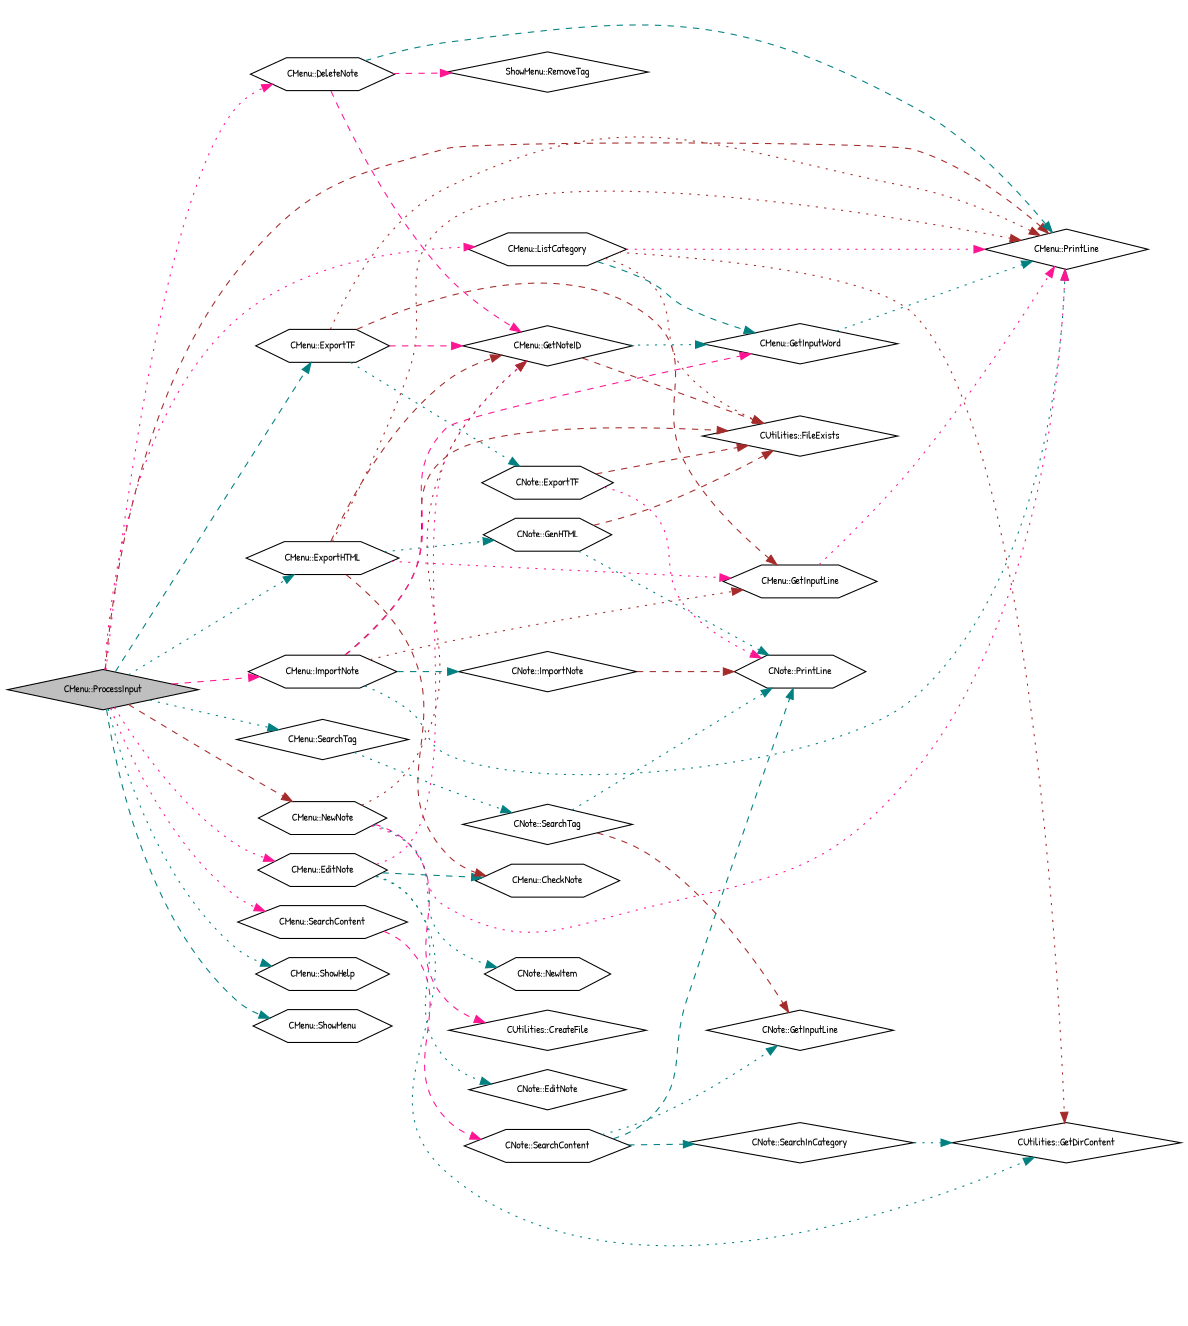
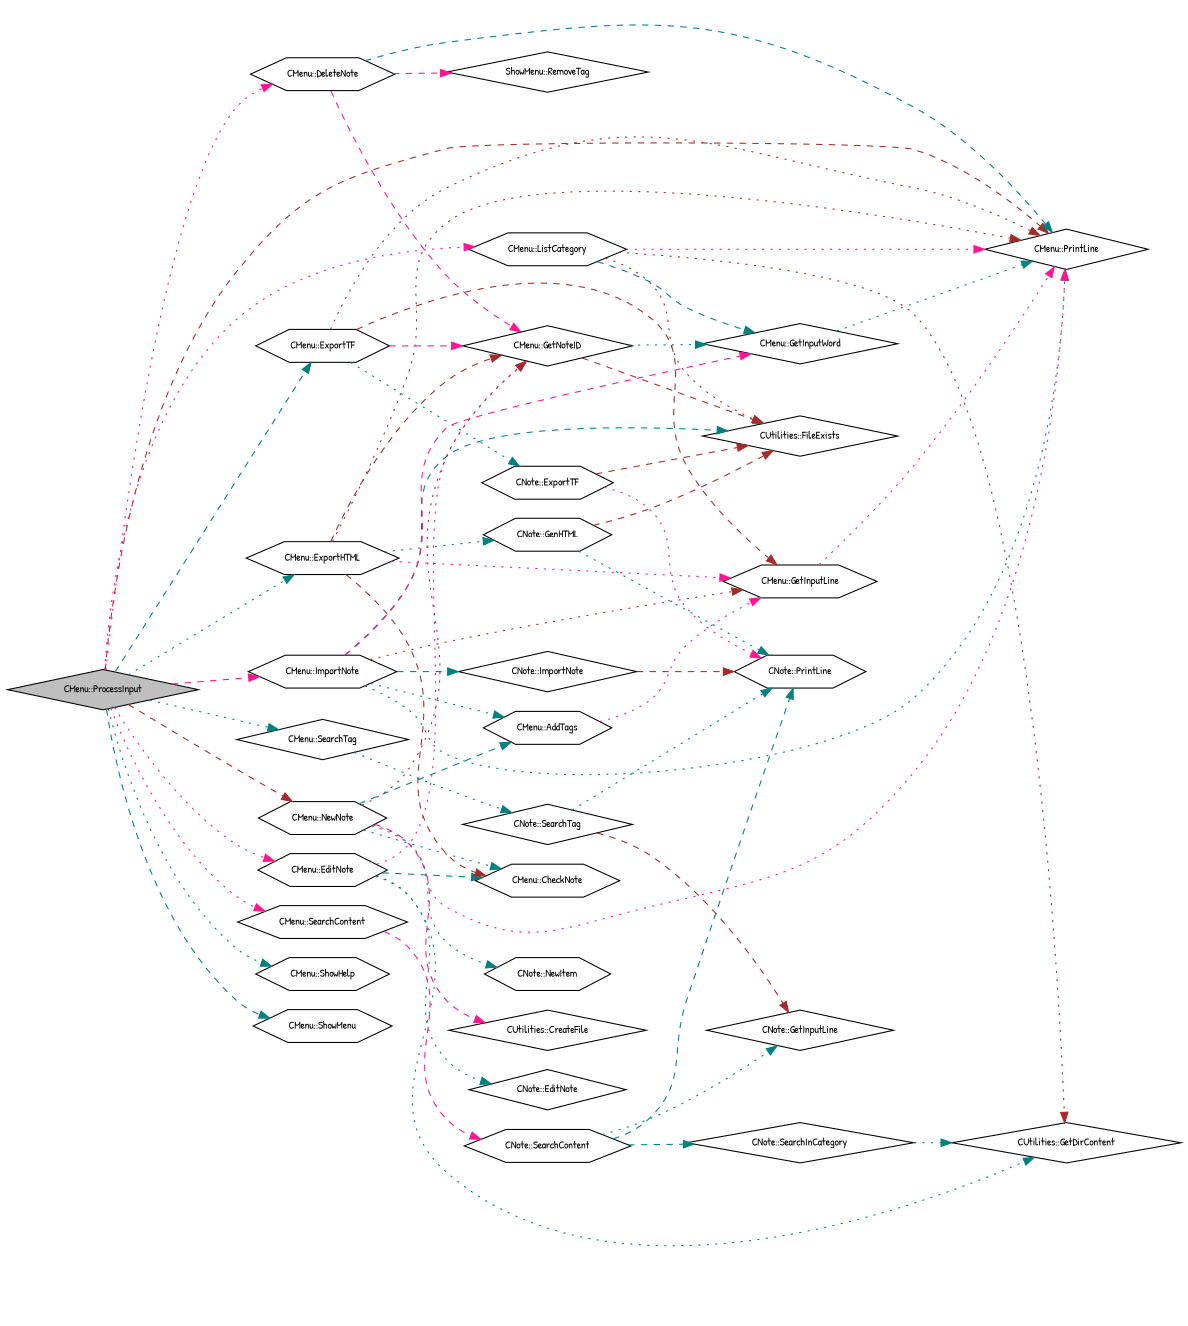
(465, 447) -> (465, 447)
none -> (548, 728)
none -> (427, 849)
